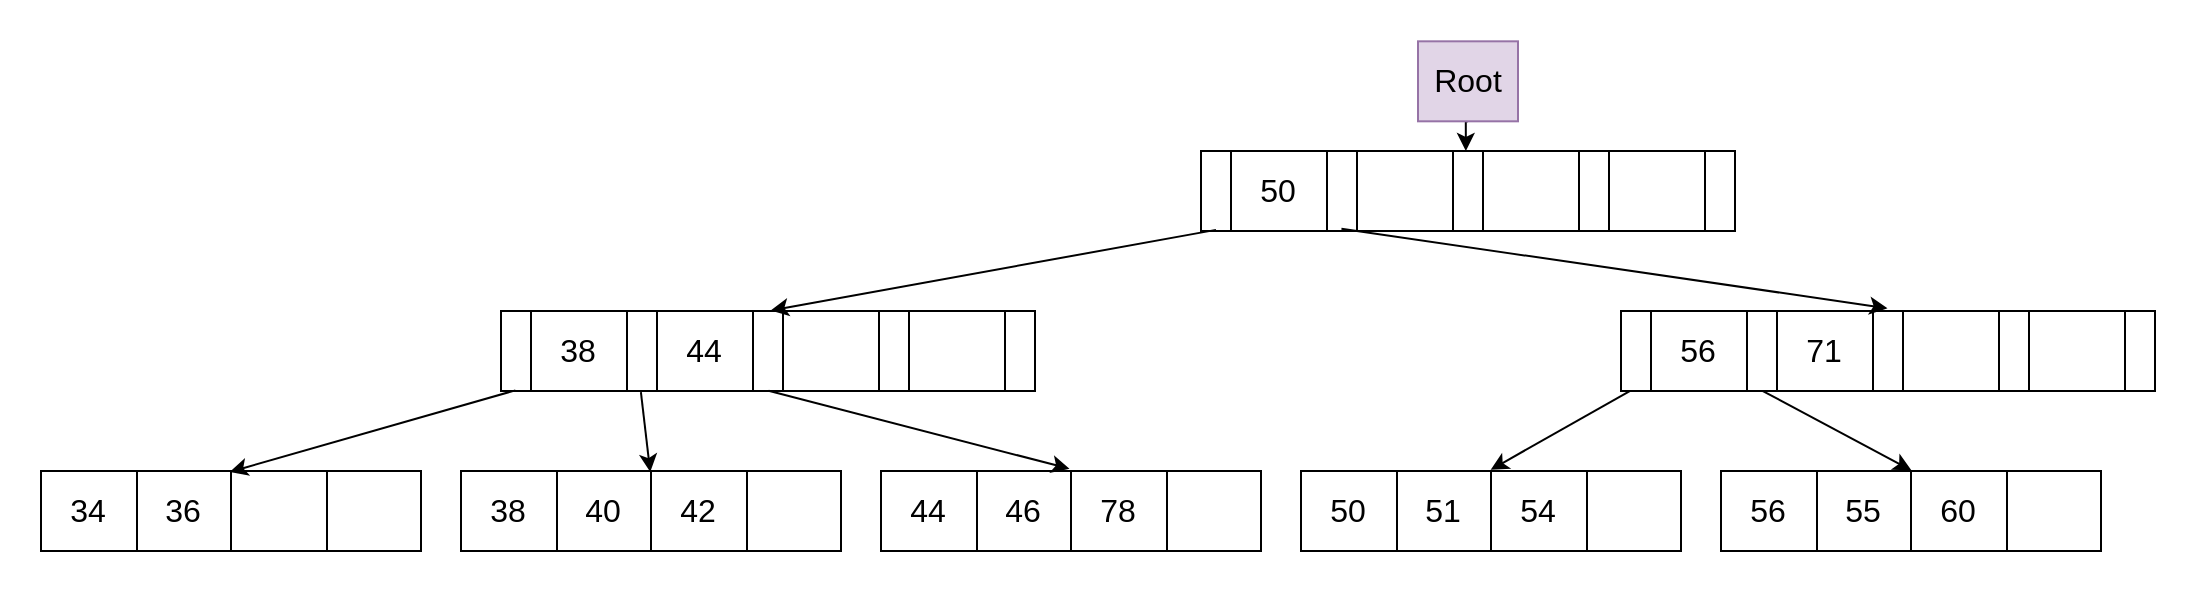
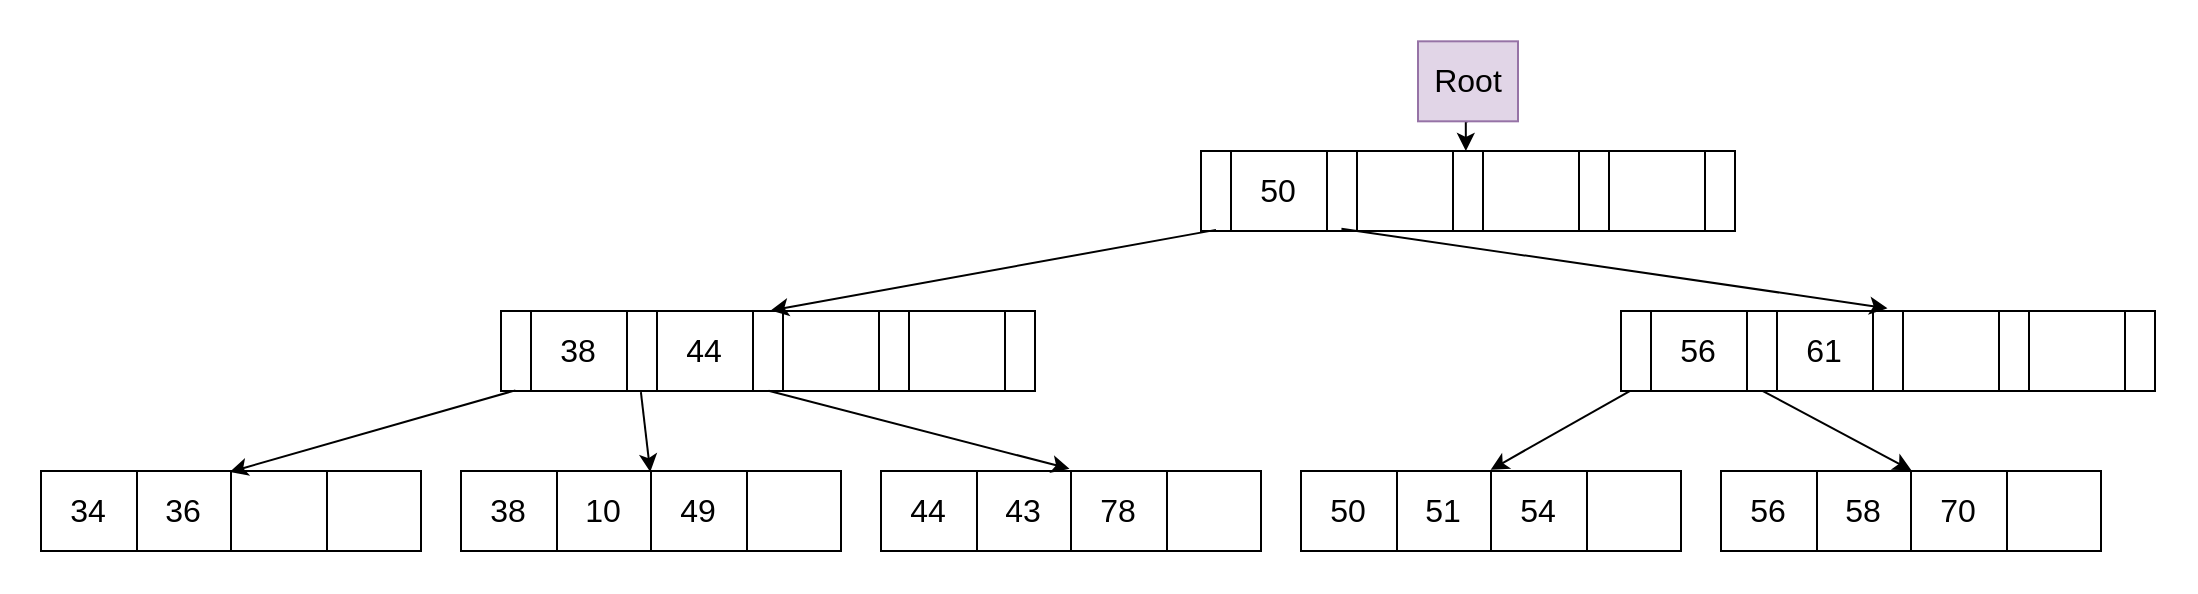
(1825, 351) -> (1825, 351)
(604, 511) -> (604, 511)
(699, 511) -> (699, 511)
(1024, 511) -> (1024, 511)
(1864, 511) -> (1864, 511)
(1959, 511) -> (1959, 511)
